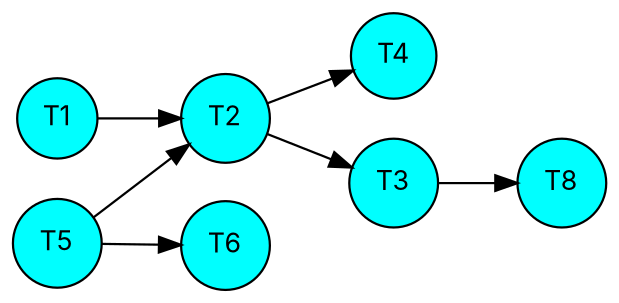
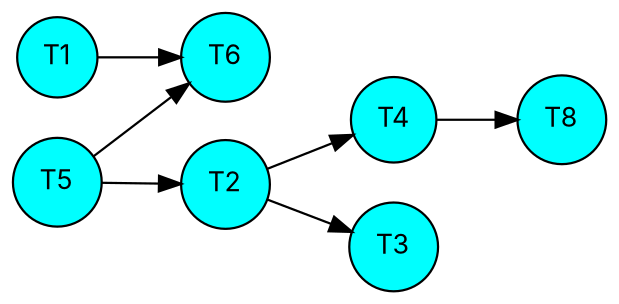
(128, 118) -> (128, 57)
(467, 183) -> (466, 120)
